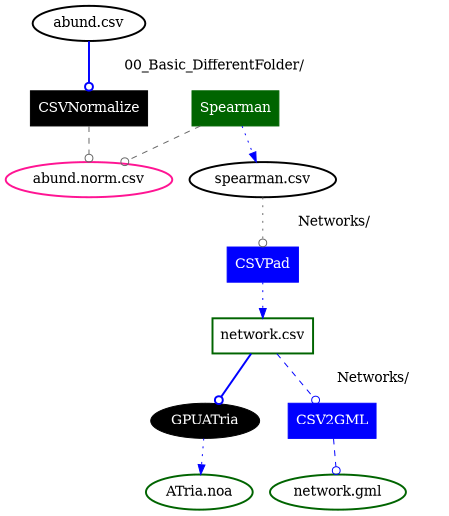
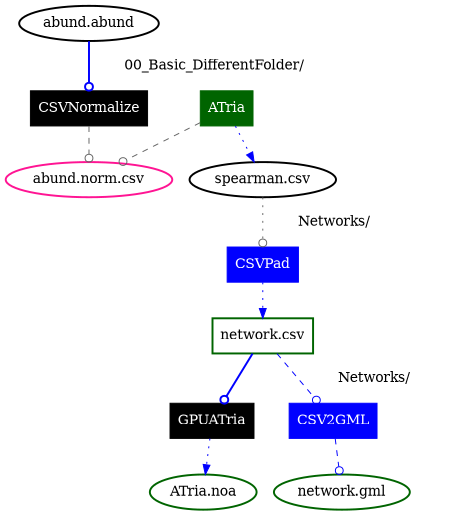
(89, 23) -> (89, 23)
(235, 108) -> (227, 108)
(205, 421) -> (212, 421)
